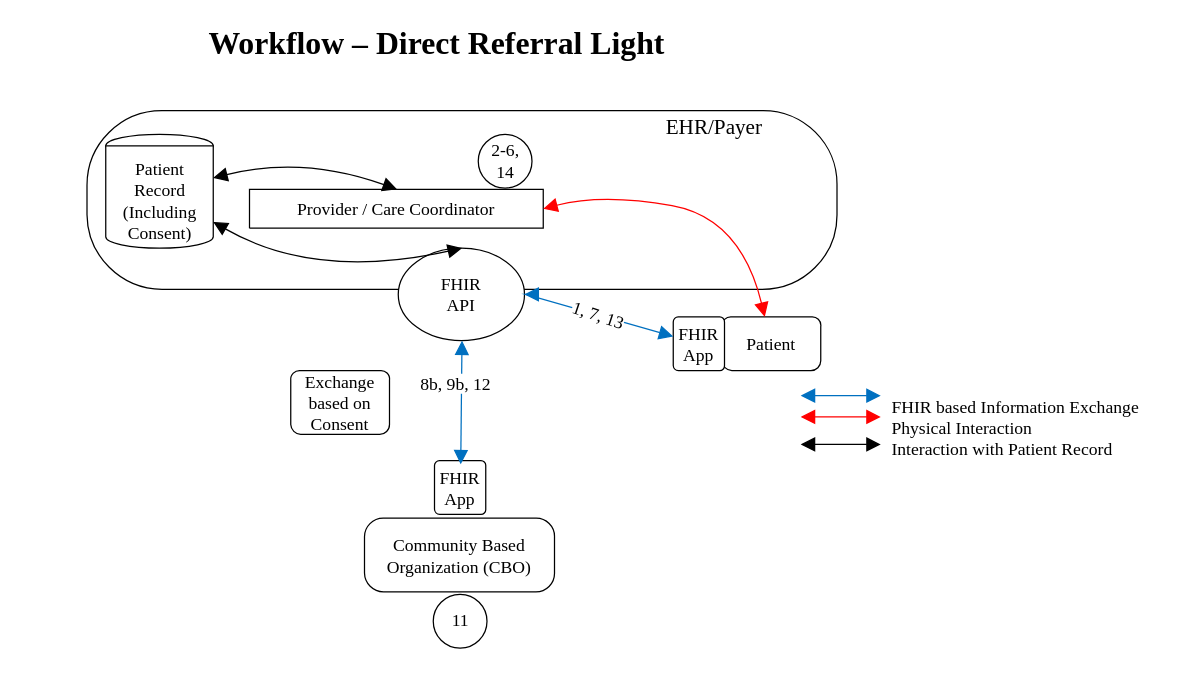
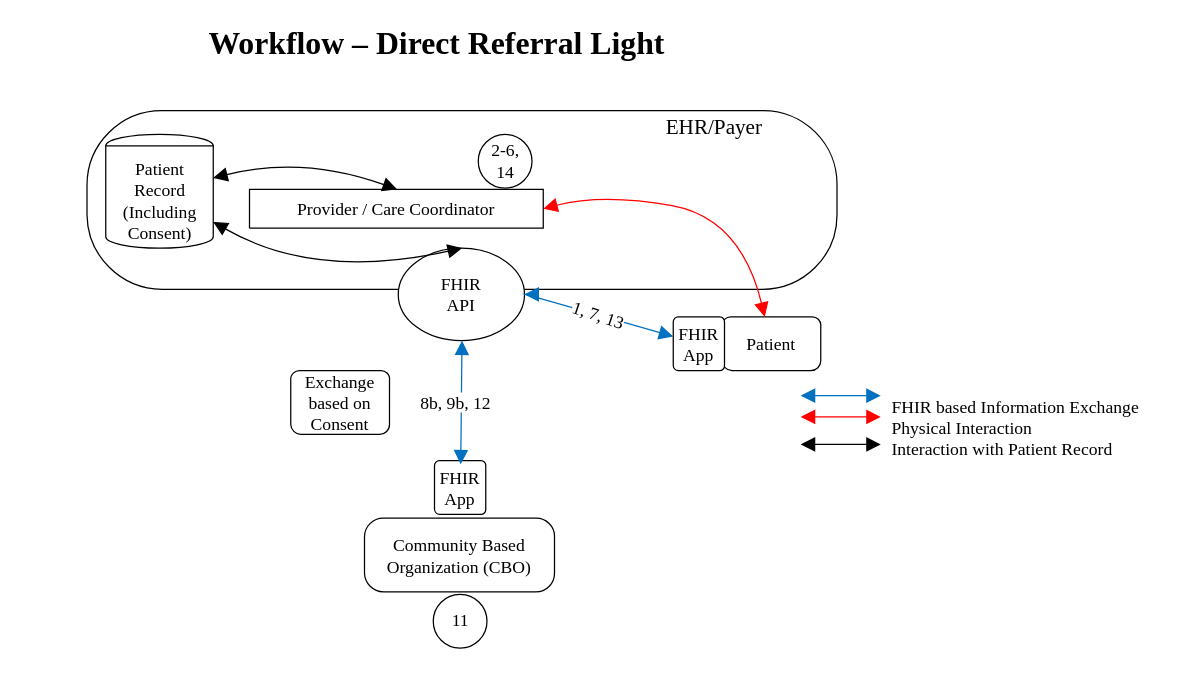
(462, 384) -> (462, 403)
